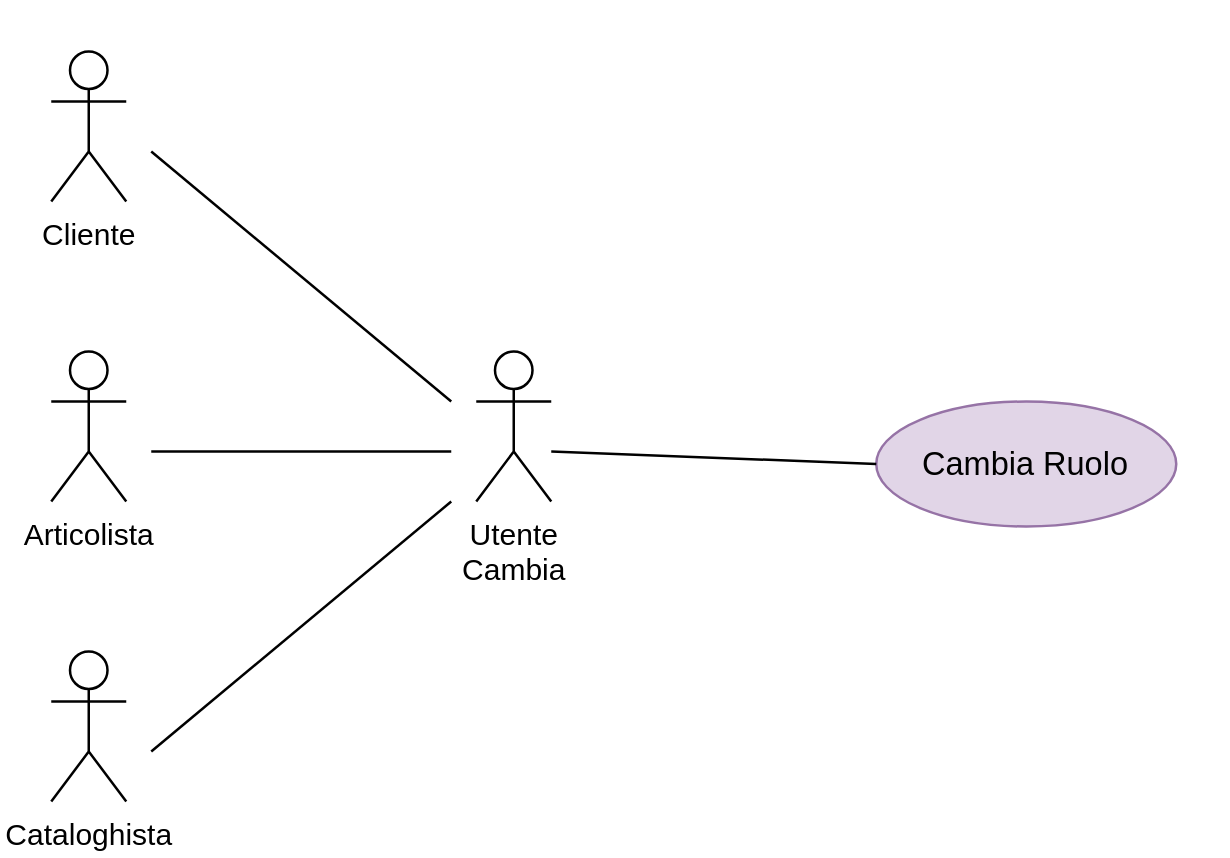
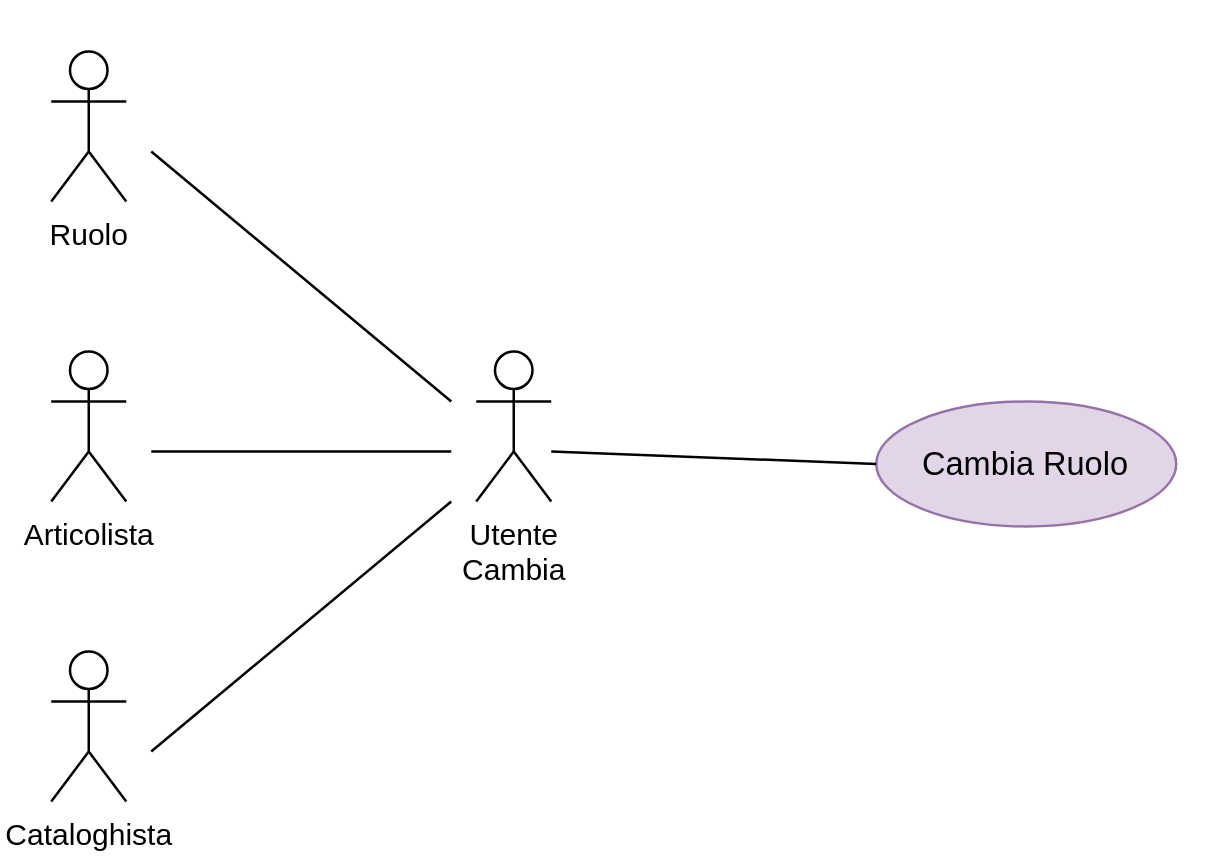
(90, 237) -> (90, 237)
